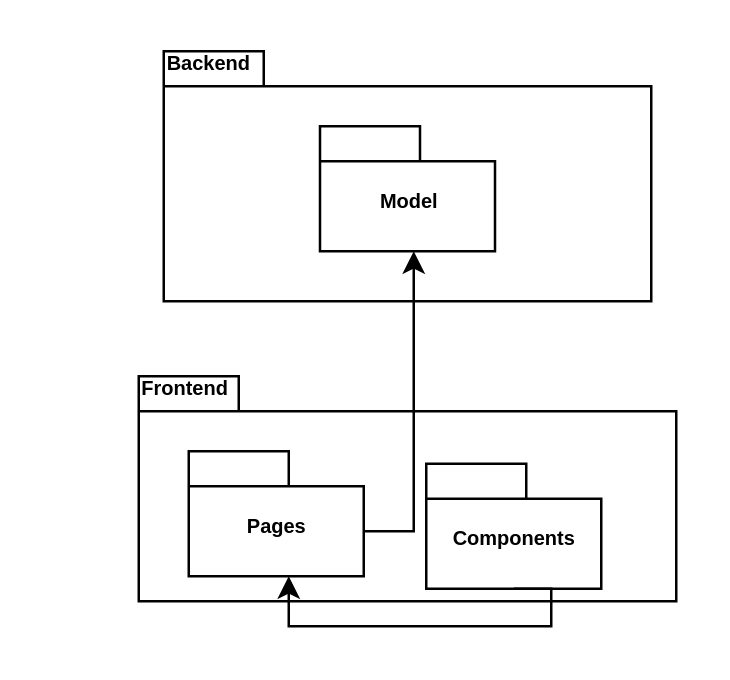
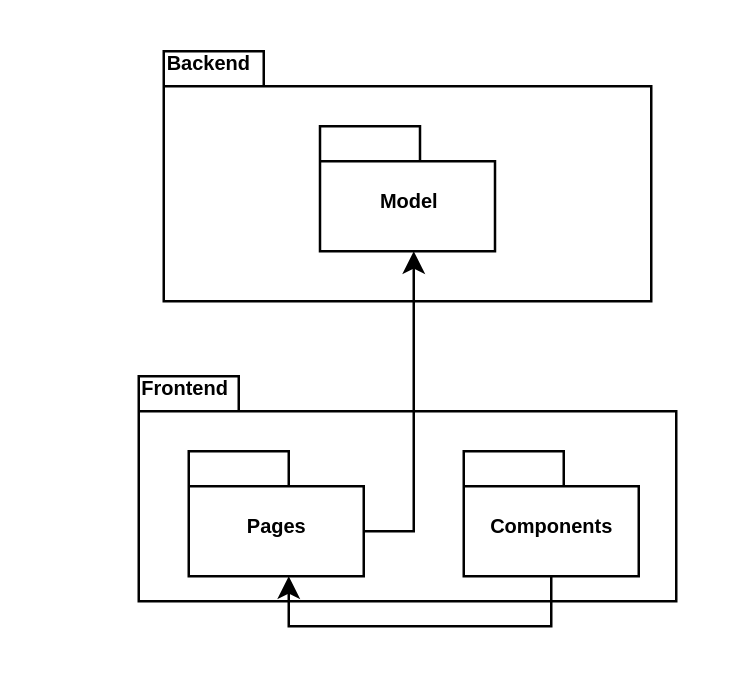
(514, 526) -> (551, 514)
